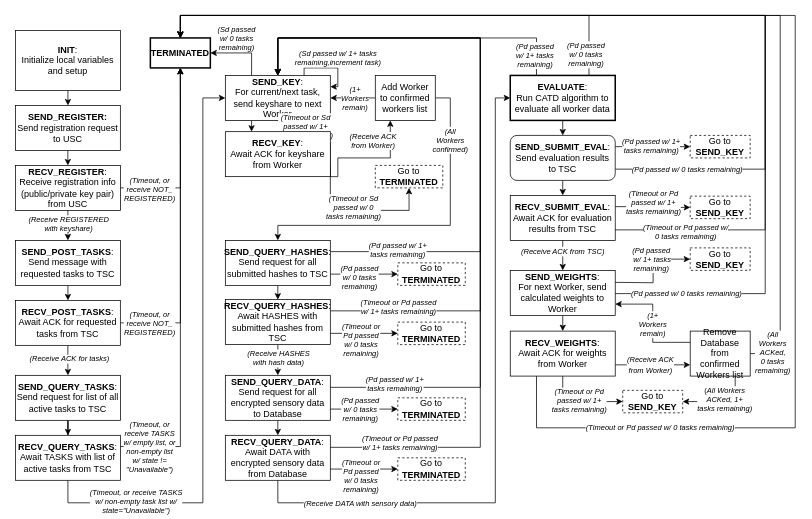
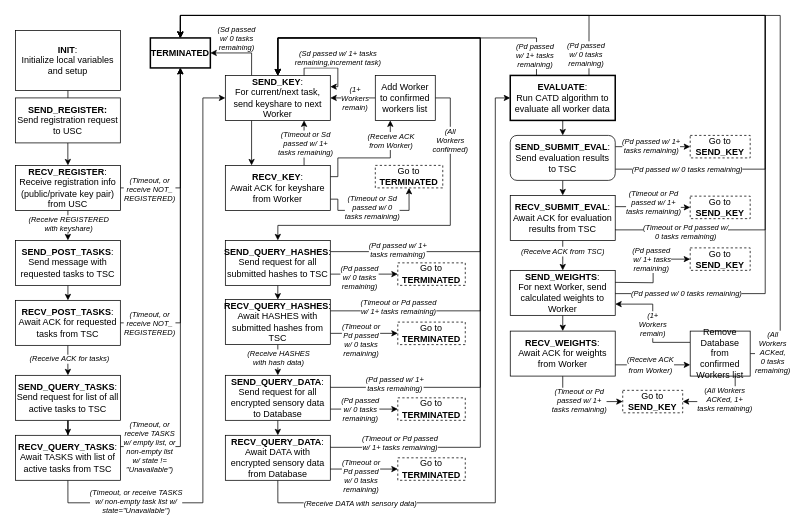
(68, 128) -> (68, 120)
(278, 154) -> (278, 188)
(795, 370) -> none
